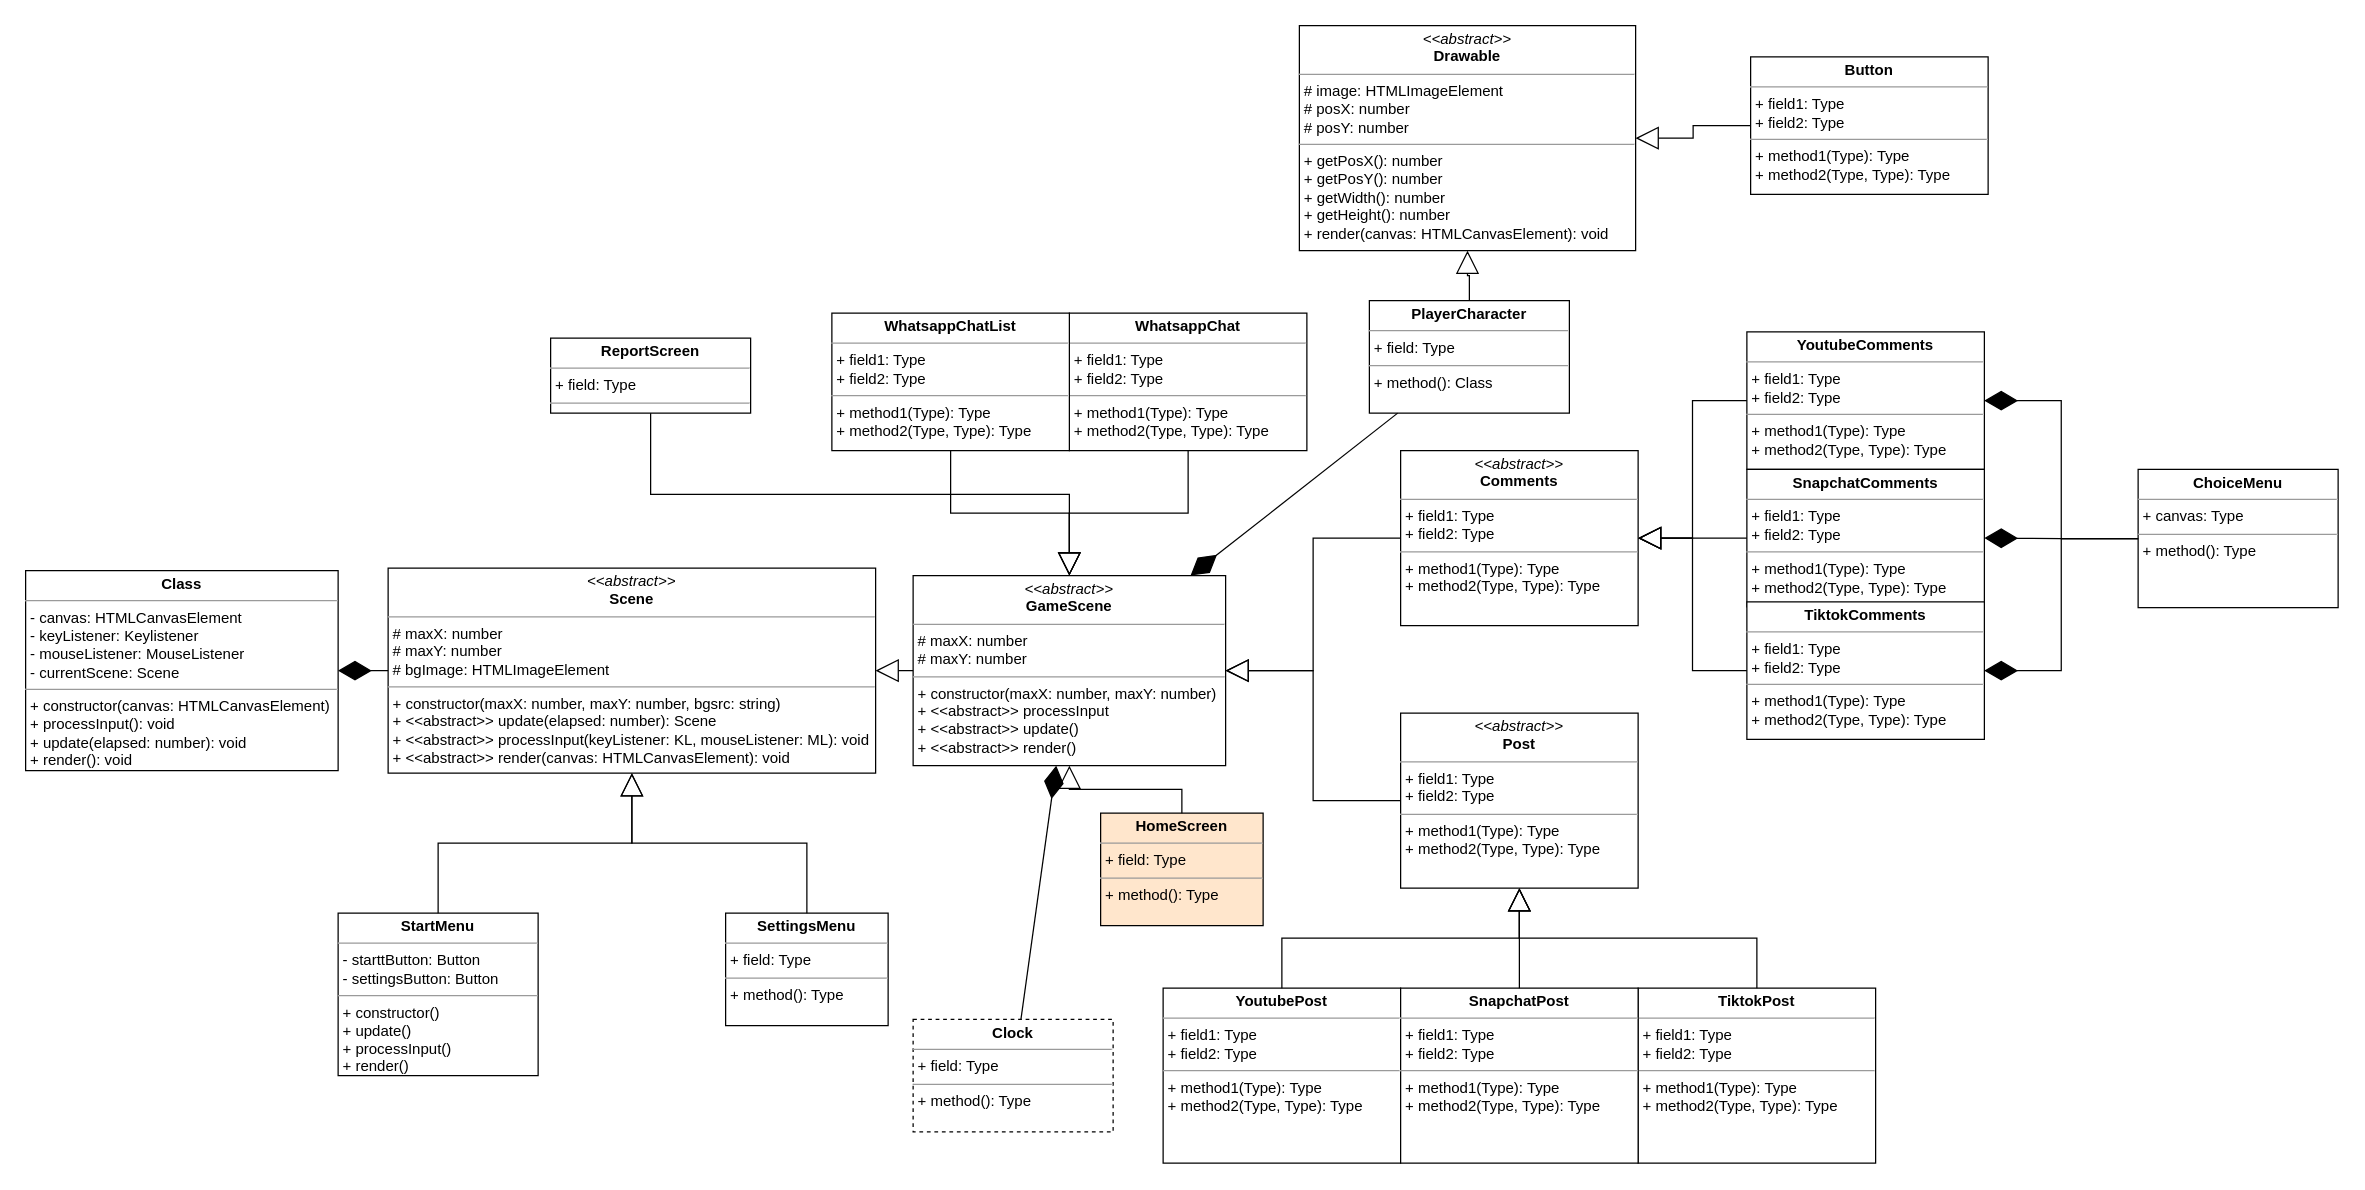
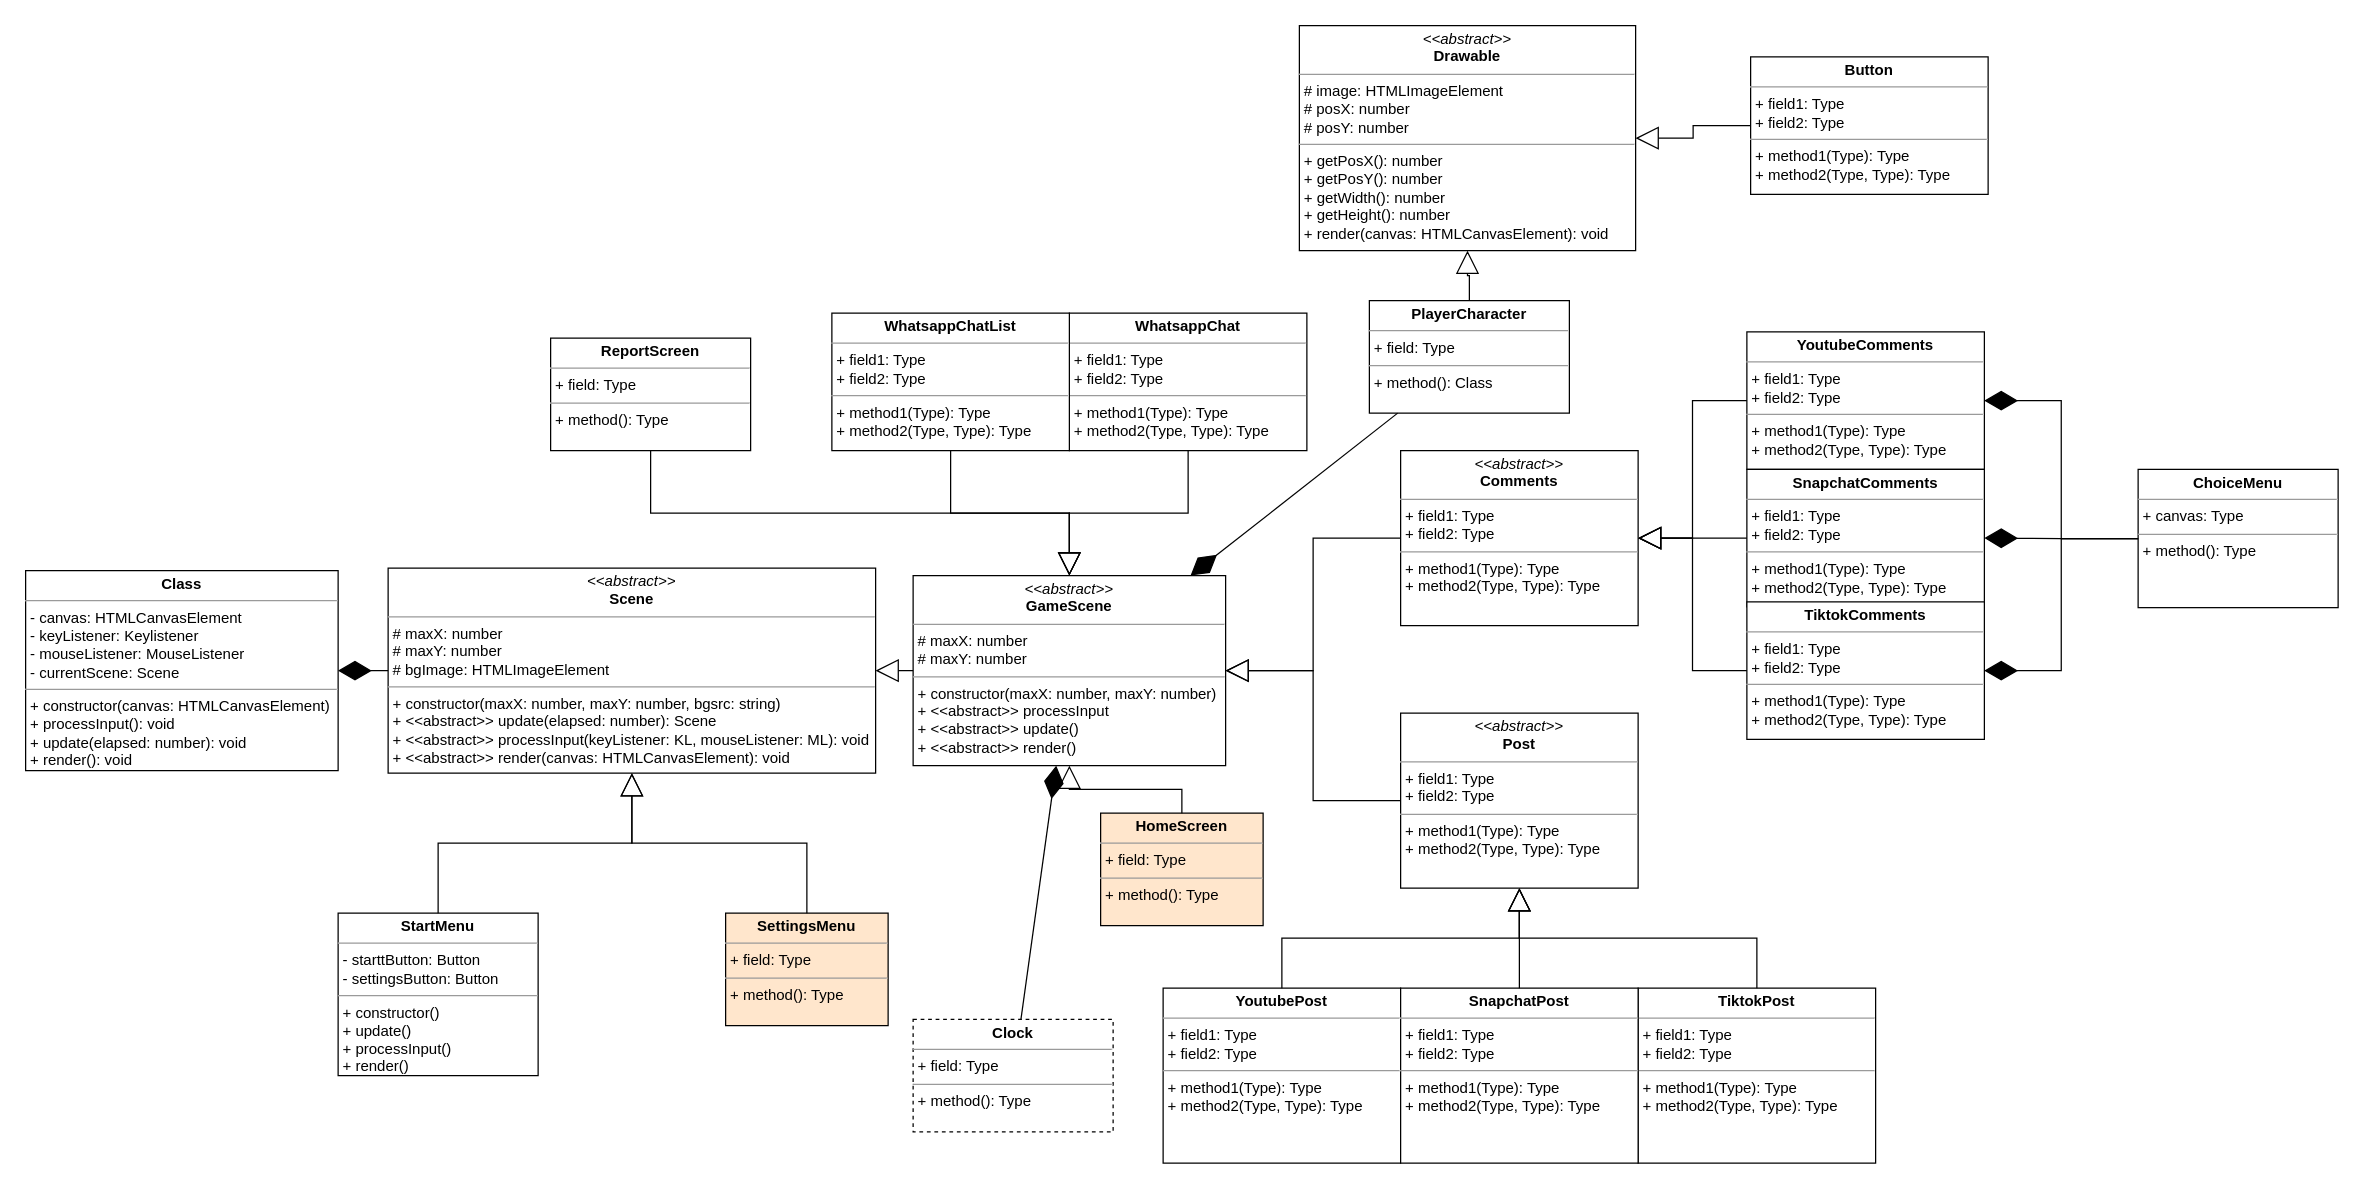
(651, 376) -> (651, 394)
(807, 969) -> (807, 969)
